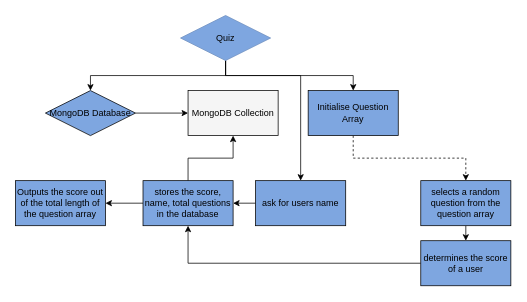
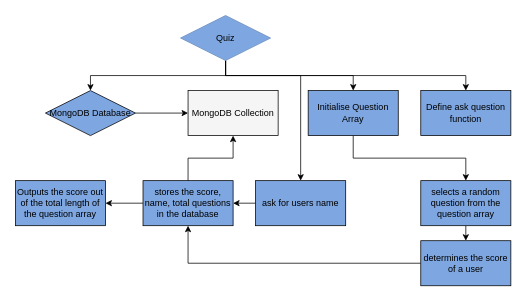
none -> (414, 75)
none -> (465, 113)
(407, 158) -> (407, 158)
